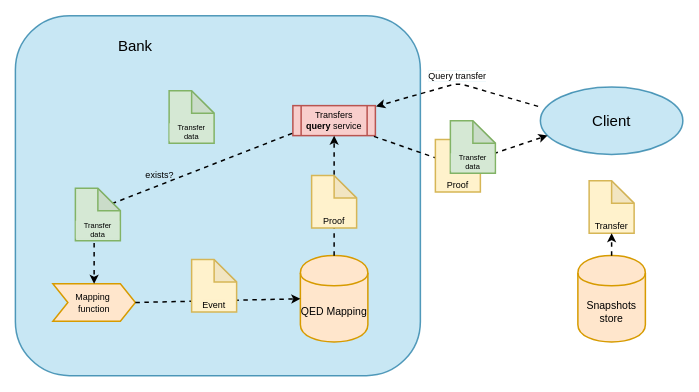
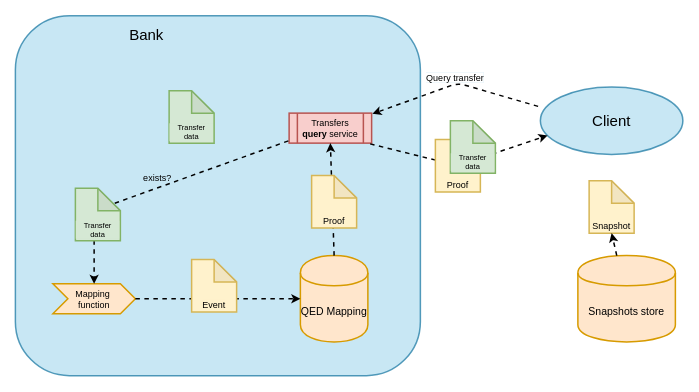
(135, 45) -> (147, 34)
(334, 120) -> (330, 128)
(612, 226) -> (612, 226)
(612, 299) -> (627, 299)
(94, 302) -> (94, 299)
